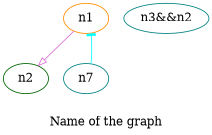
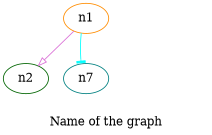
(166, 18) -> none
(92, 50) -> (80, 46)
